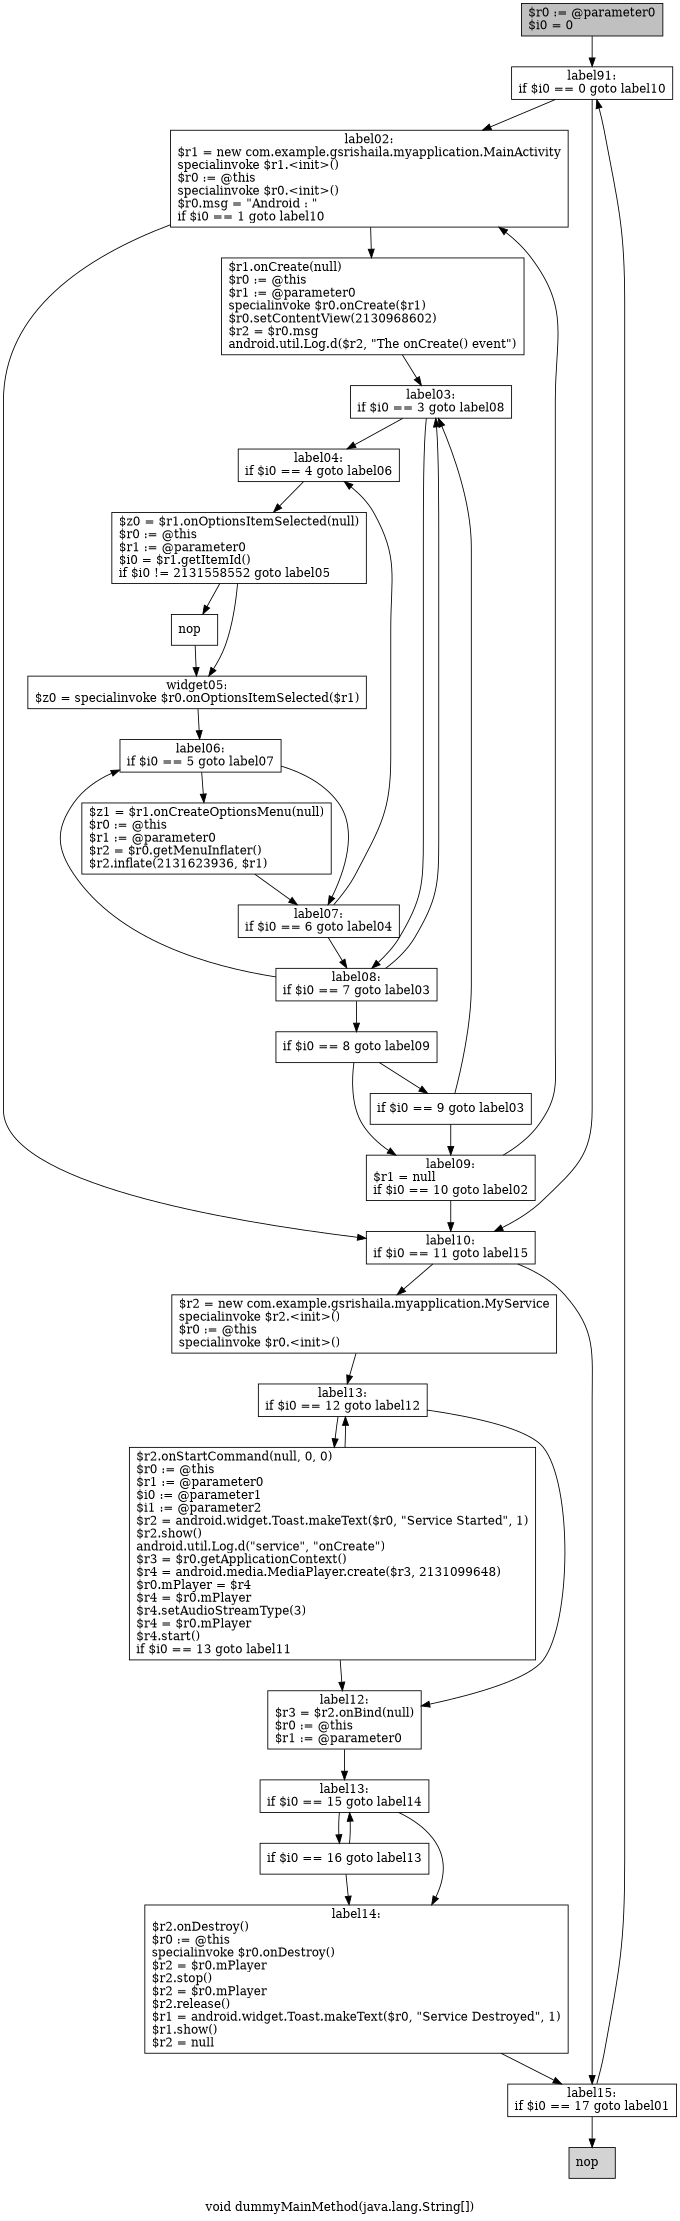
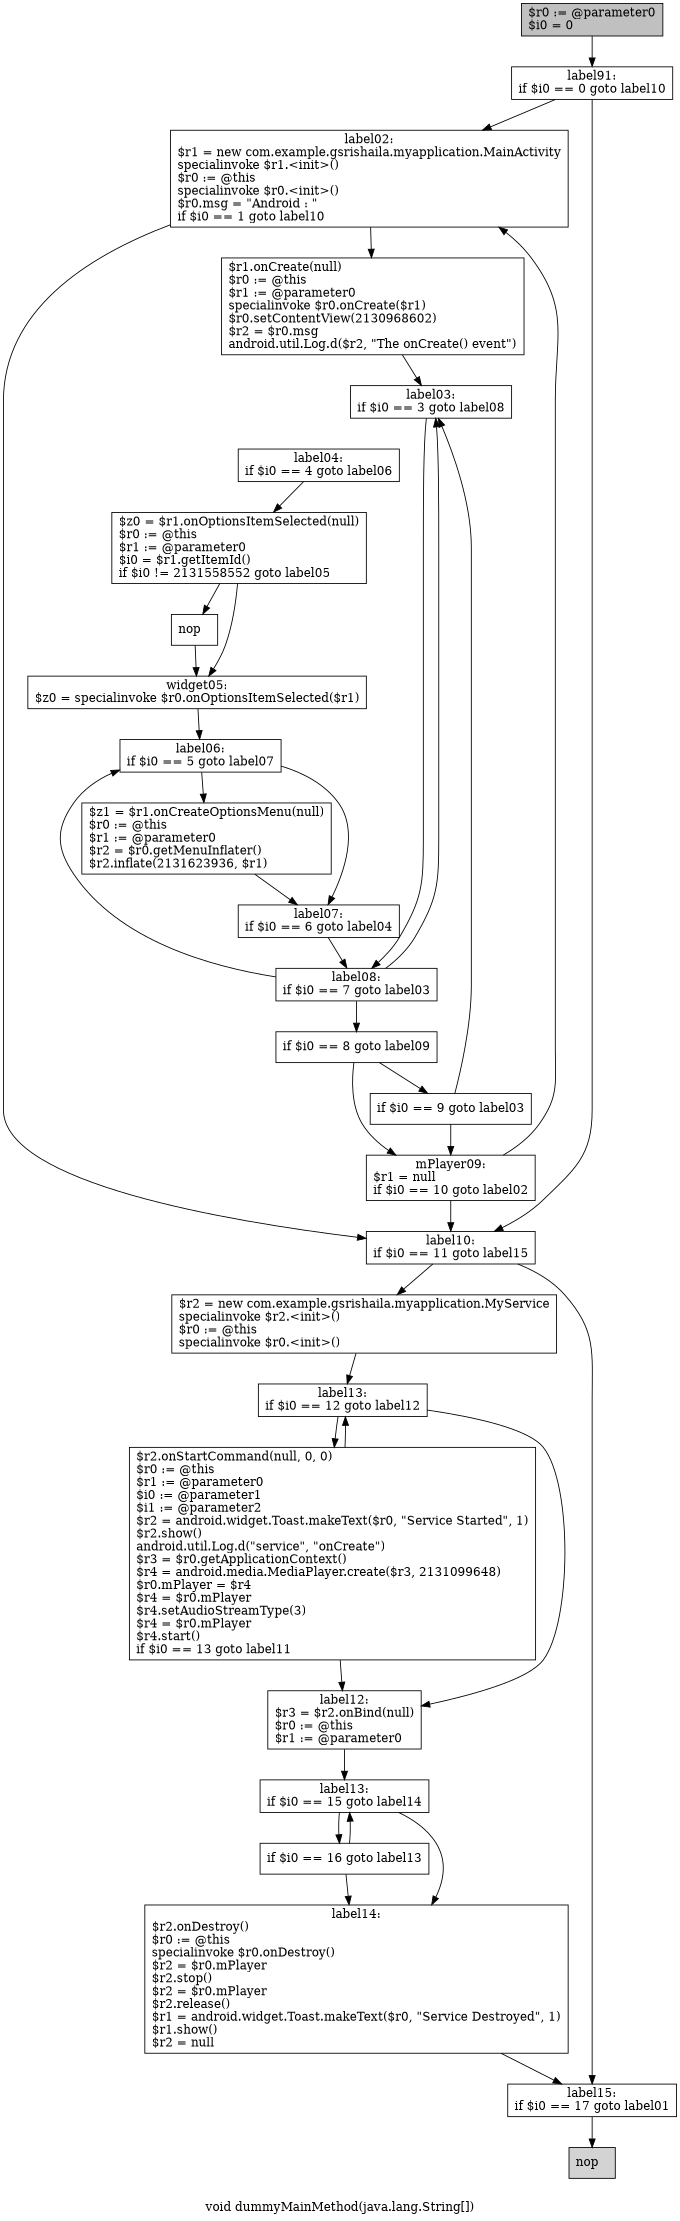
(379, 431) -> none
(391, 697) -> none
(625, 1096) -> none
(451, 1178) -> (451, 1178)
